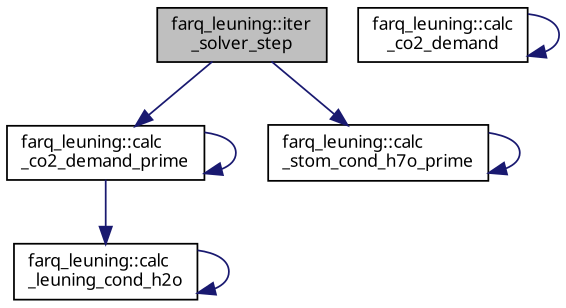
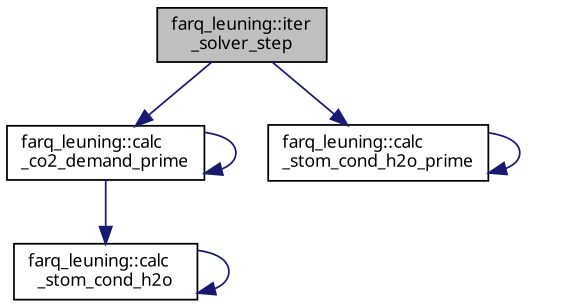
(443, 35) -> none
(378, 153) -> (378, 153)
(106, 272) -> (106, 272)
